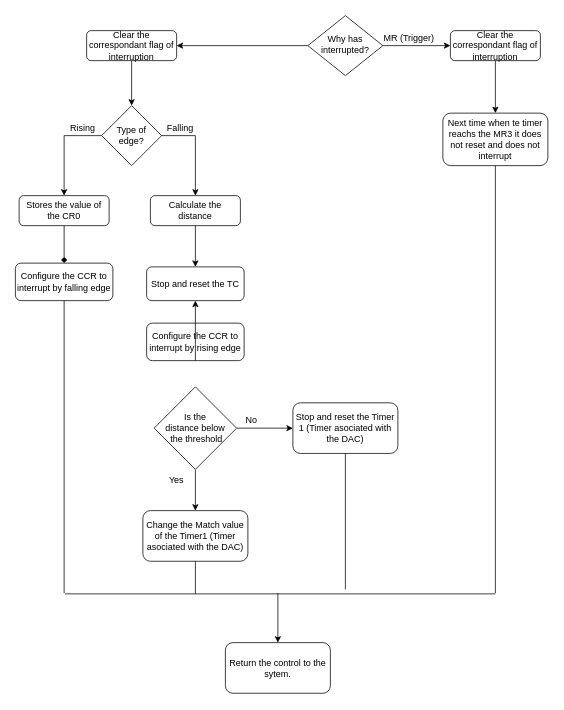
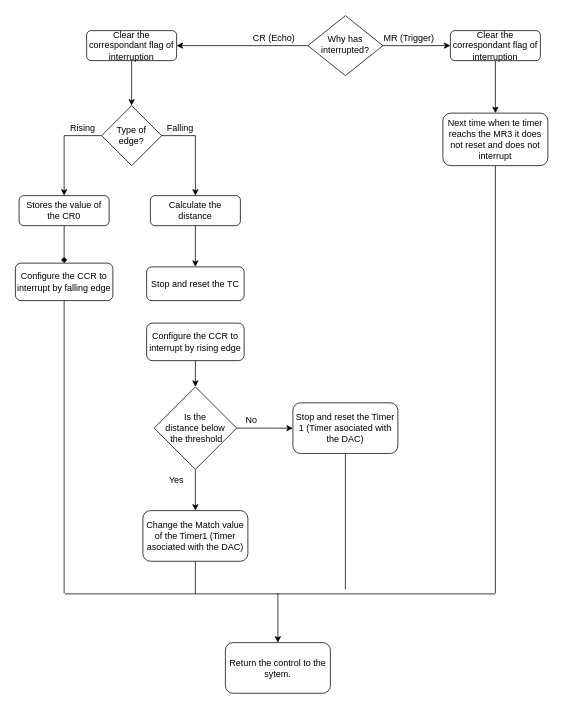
none -> (274, 38)
(195, 333) -> (195, 371)
